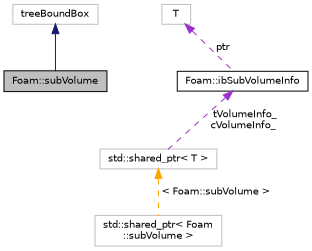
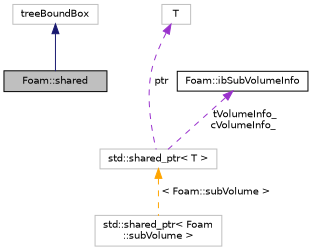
(213, 51) -> (149, 90)
(55, 81) -> (55, 81)
